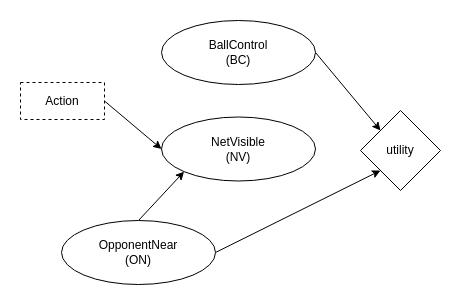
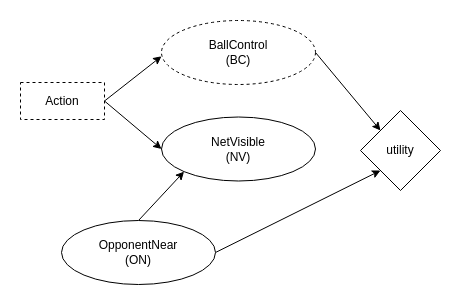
(239, 53) -> (239, 53)
none -> (131, 80)
